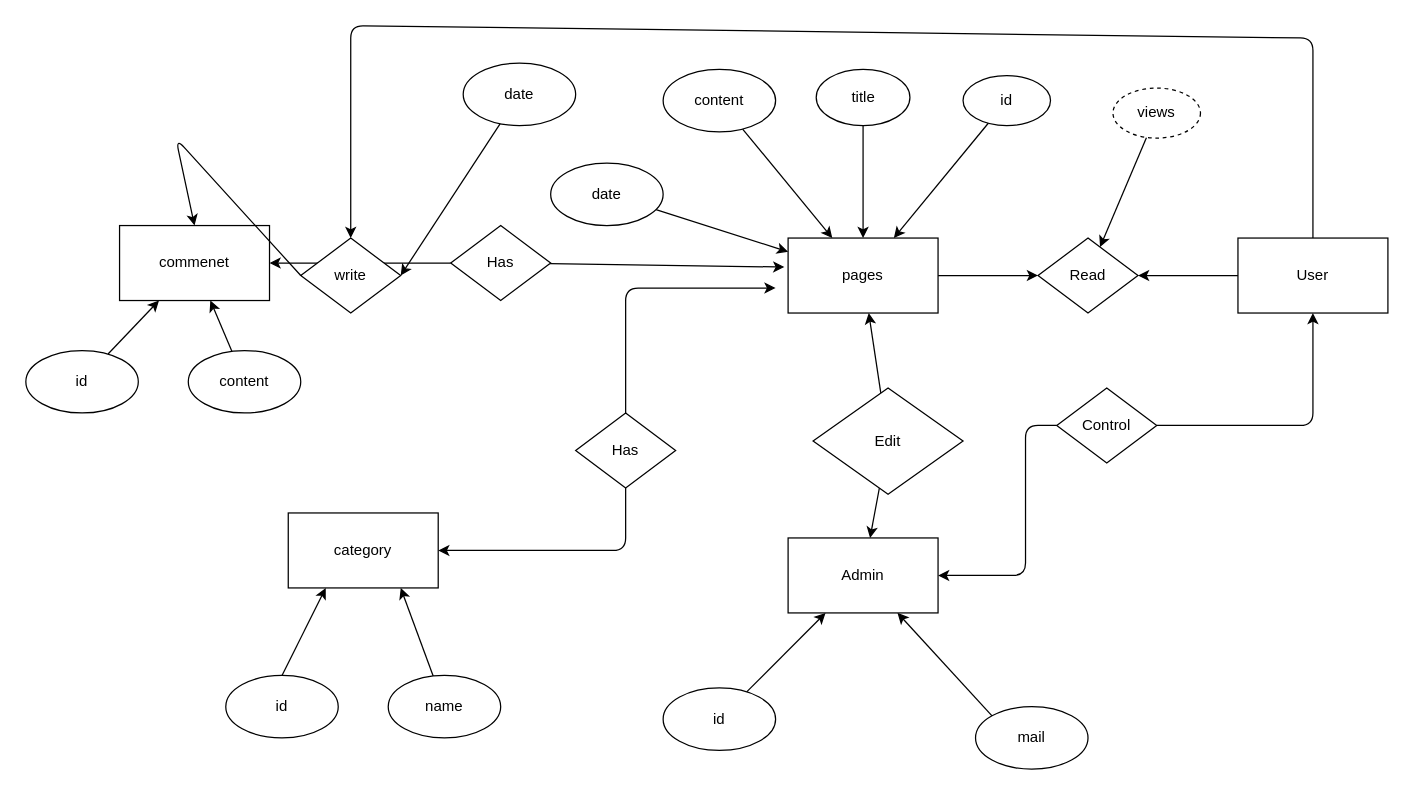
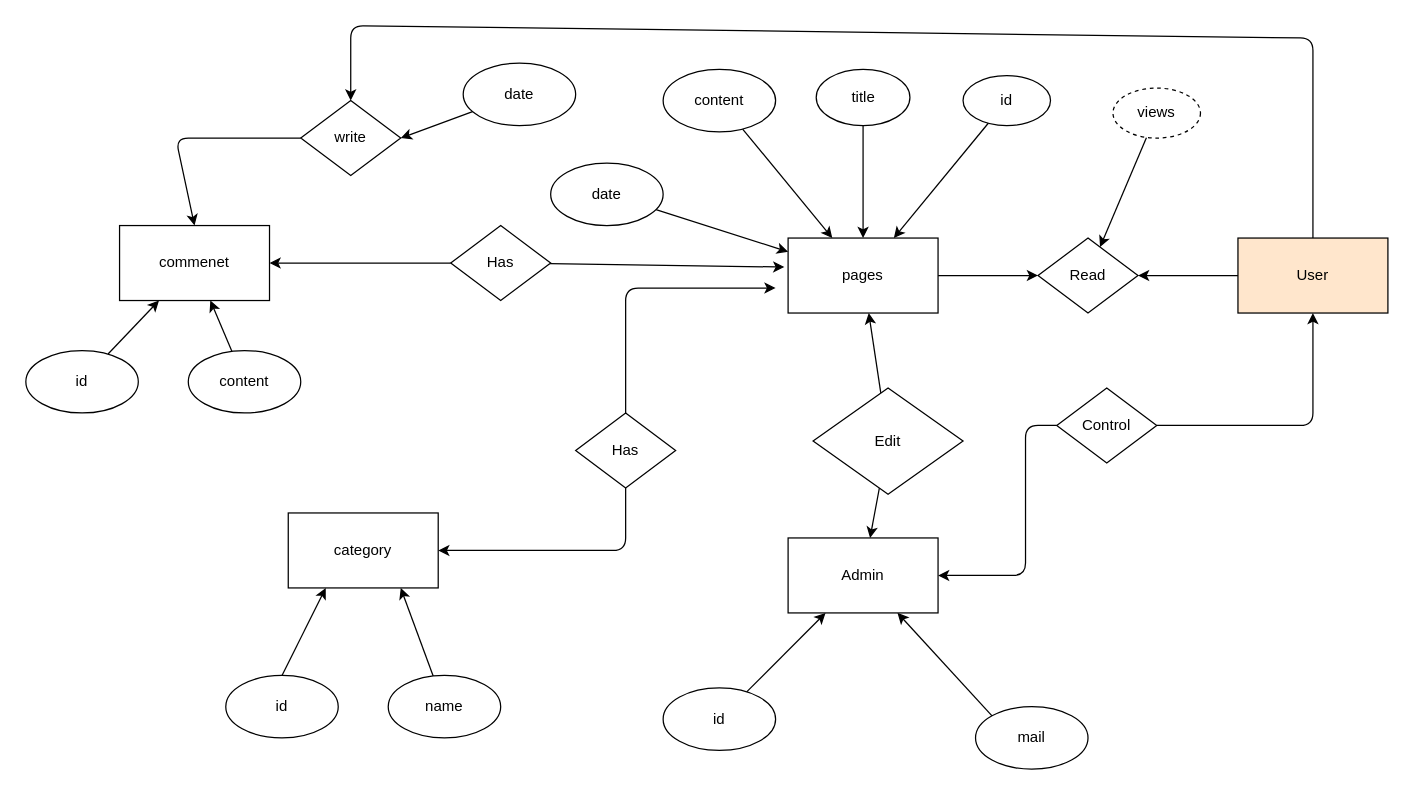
(351, 276) -> (351, 138)
(1313, 276) -> (1313, 276)
